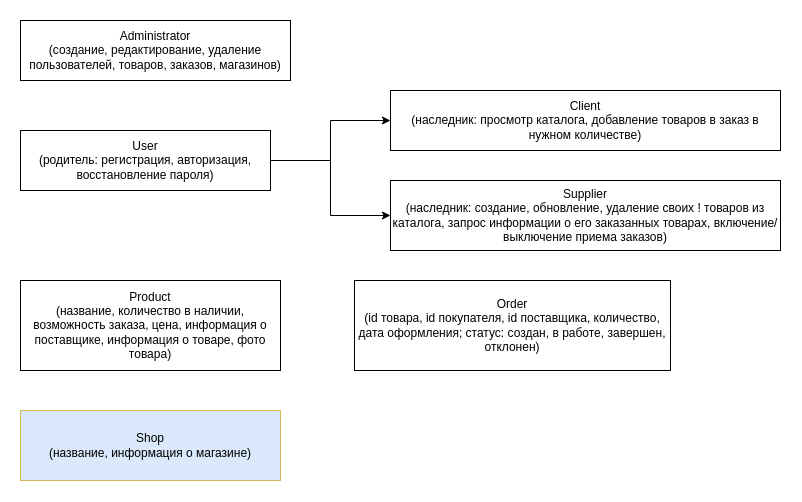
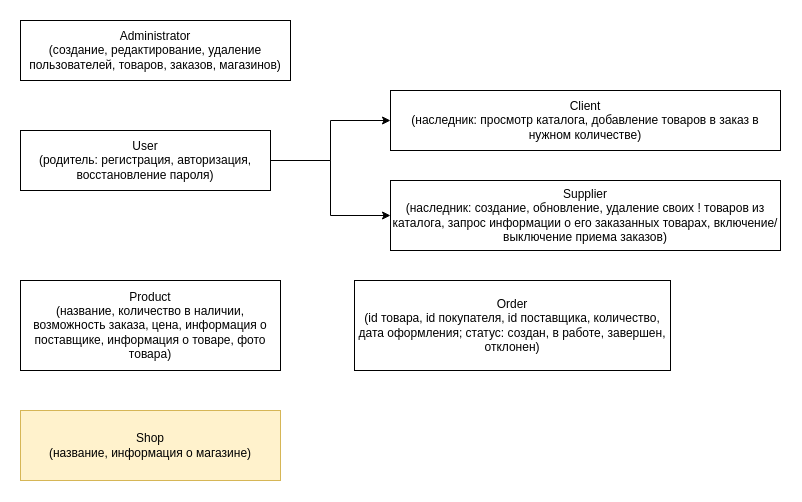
(151, 446) -> (151, 446)
